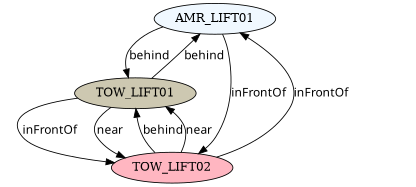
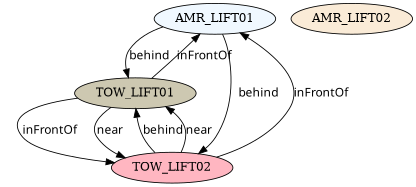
none -> (352, 19)
(204, 56) -> (204, 56)
(259, 93) -> (259, 93)
